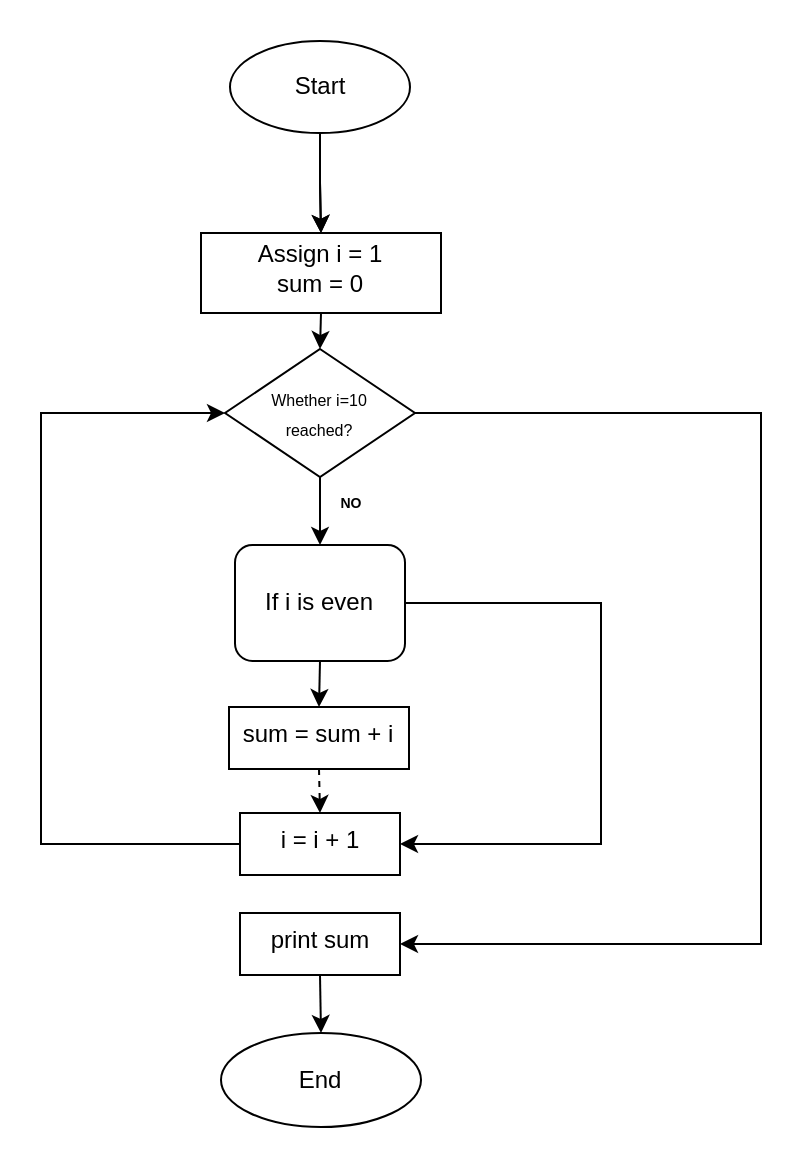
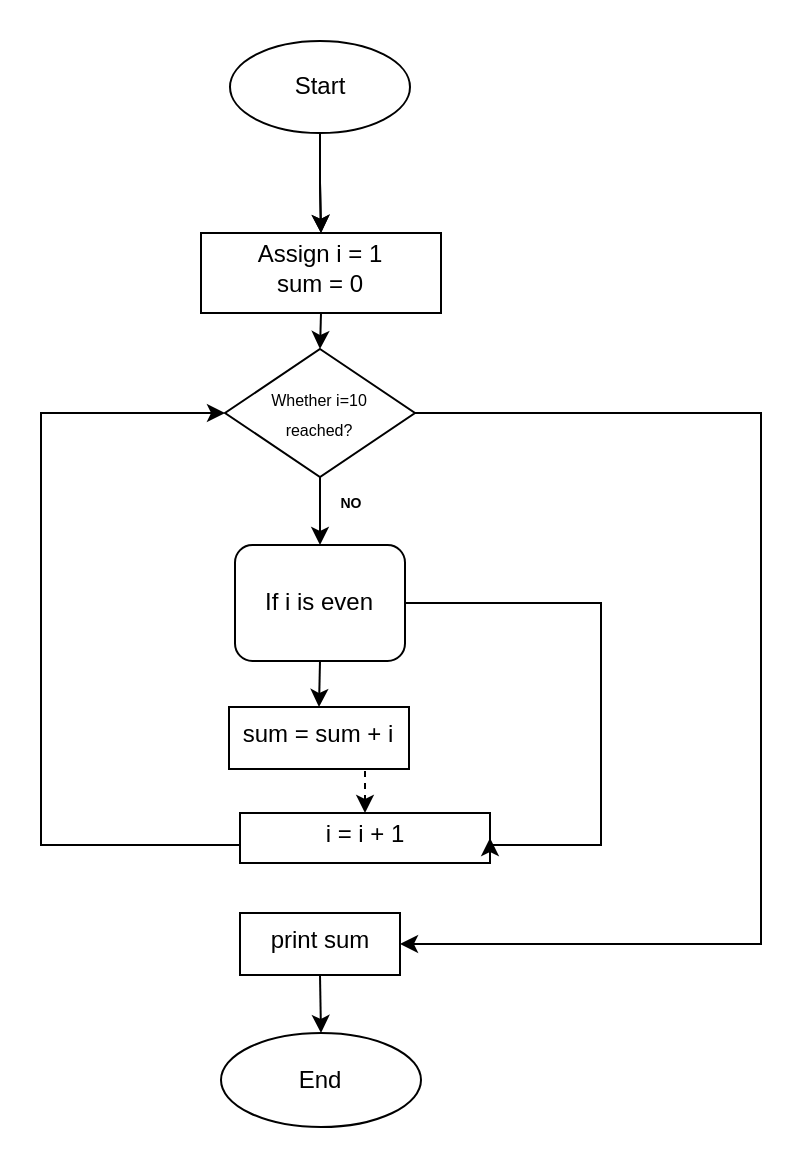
(320, 844) -> (365, 838)
